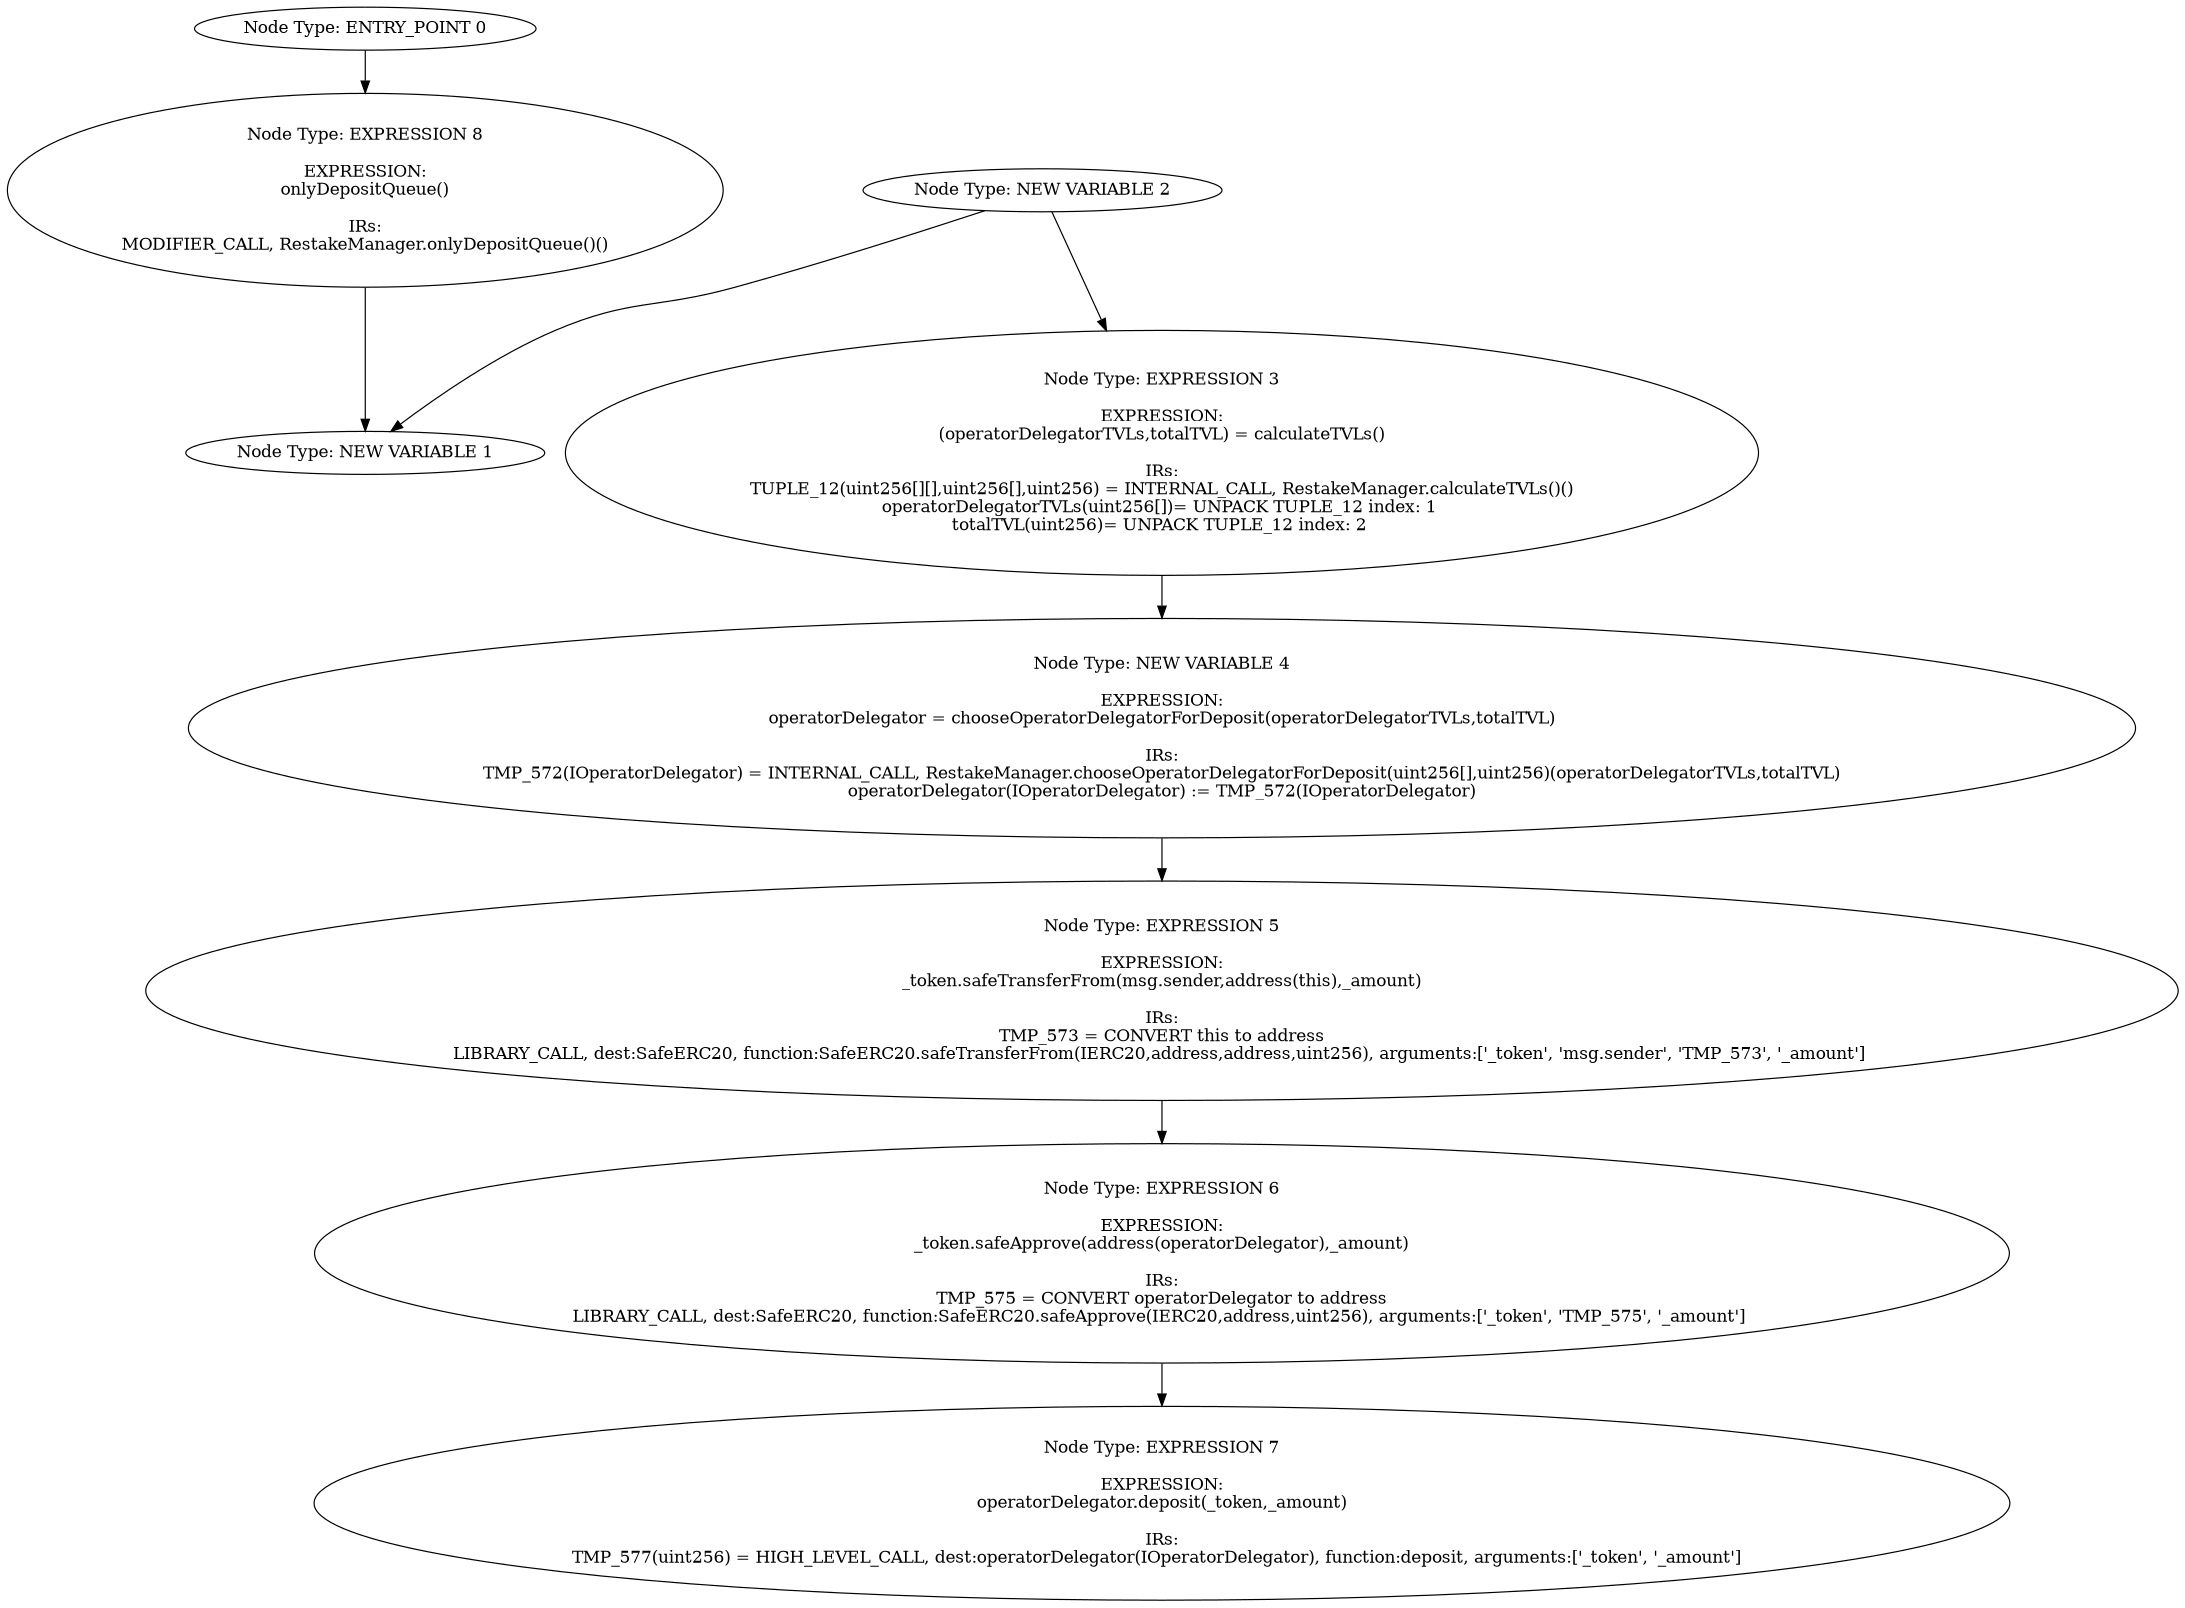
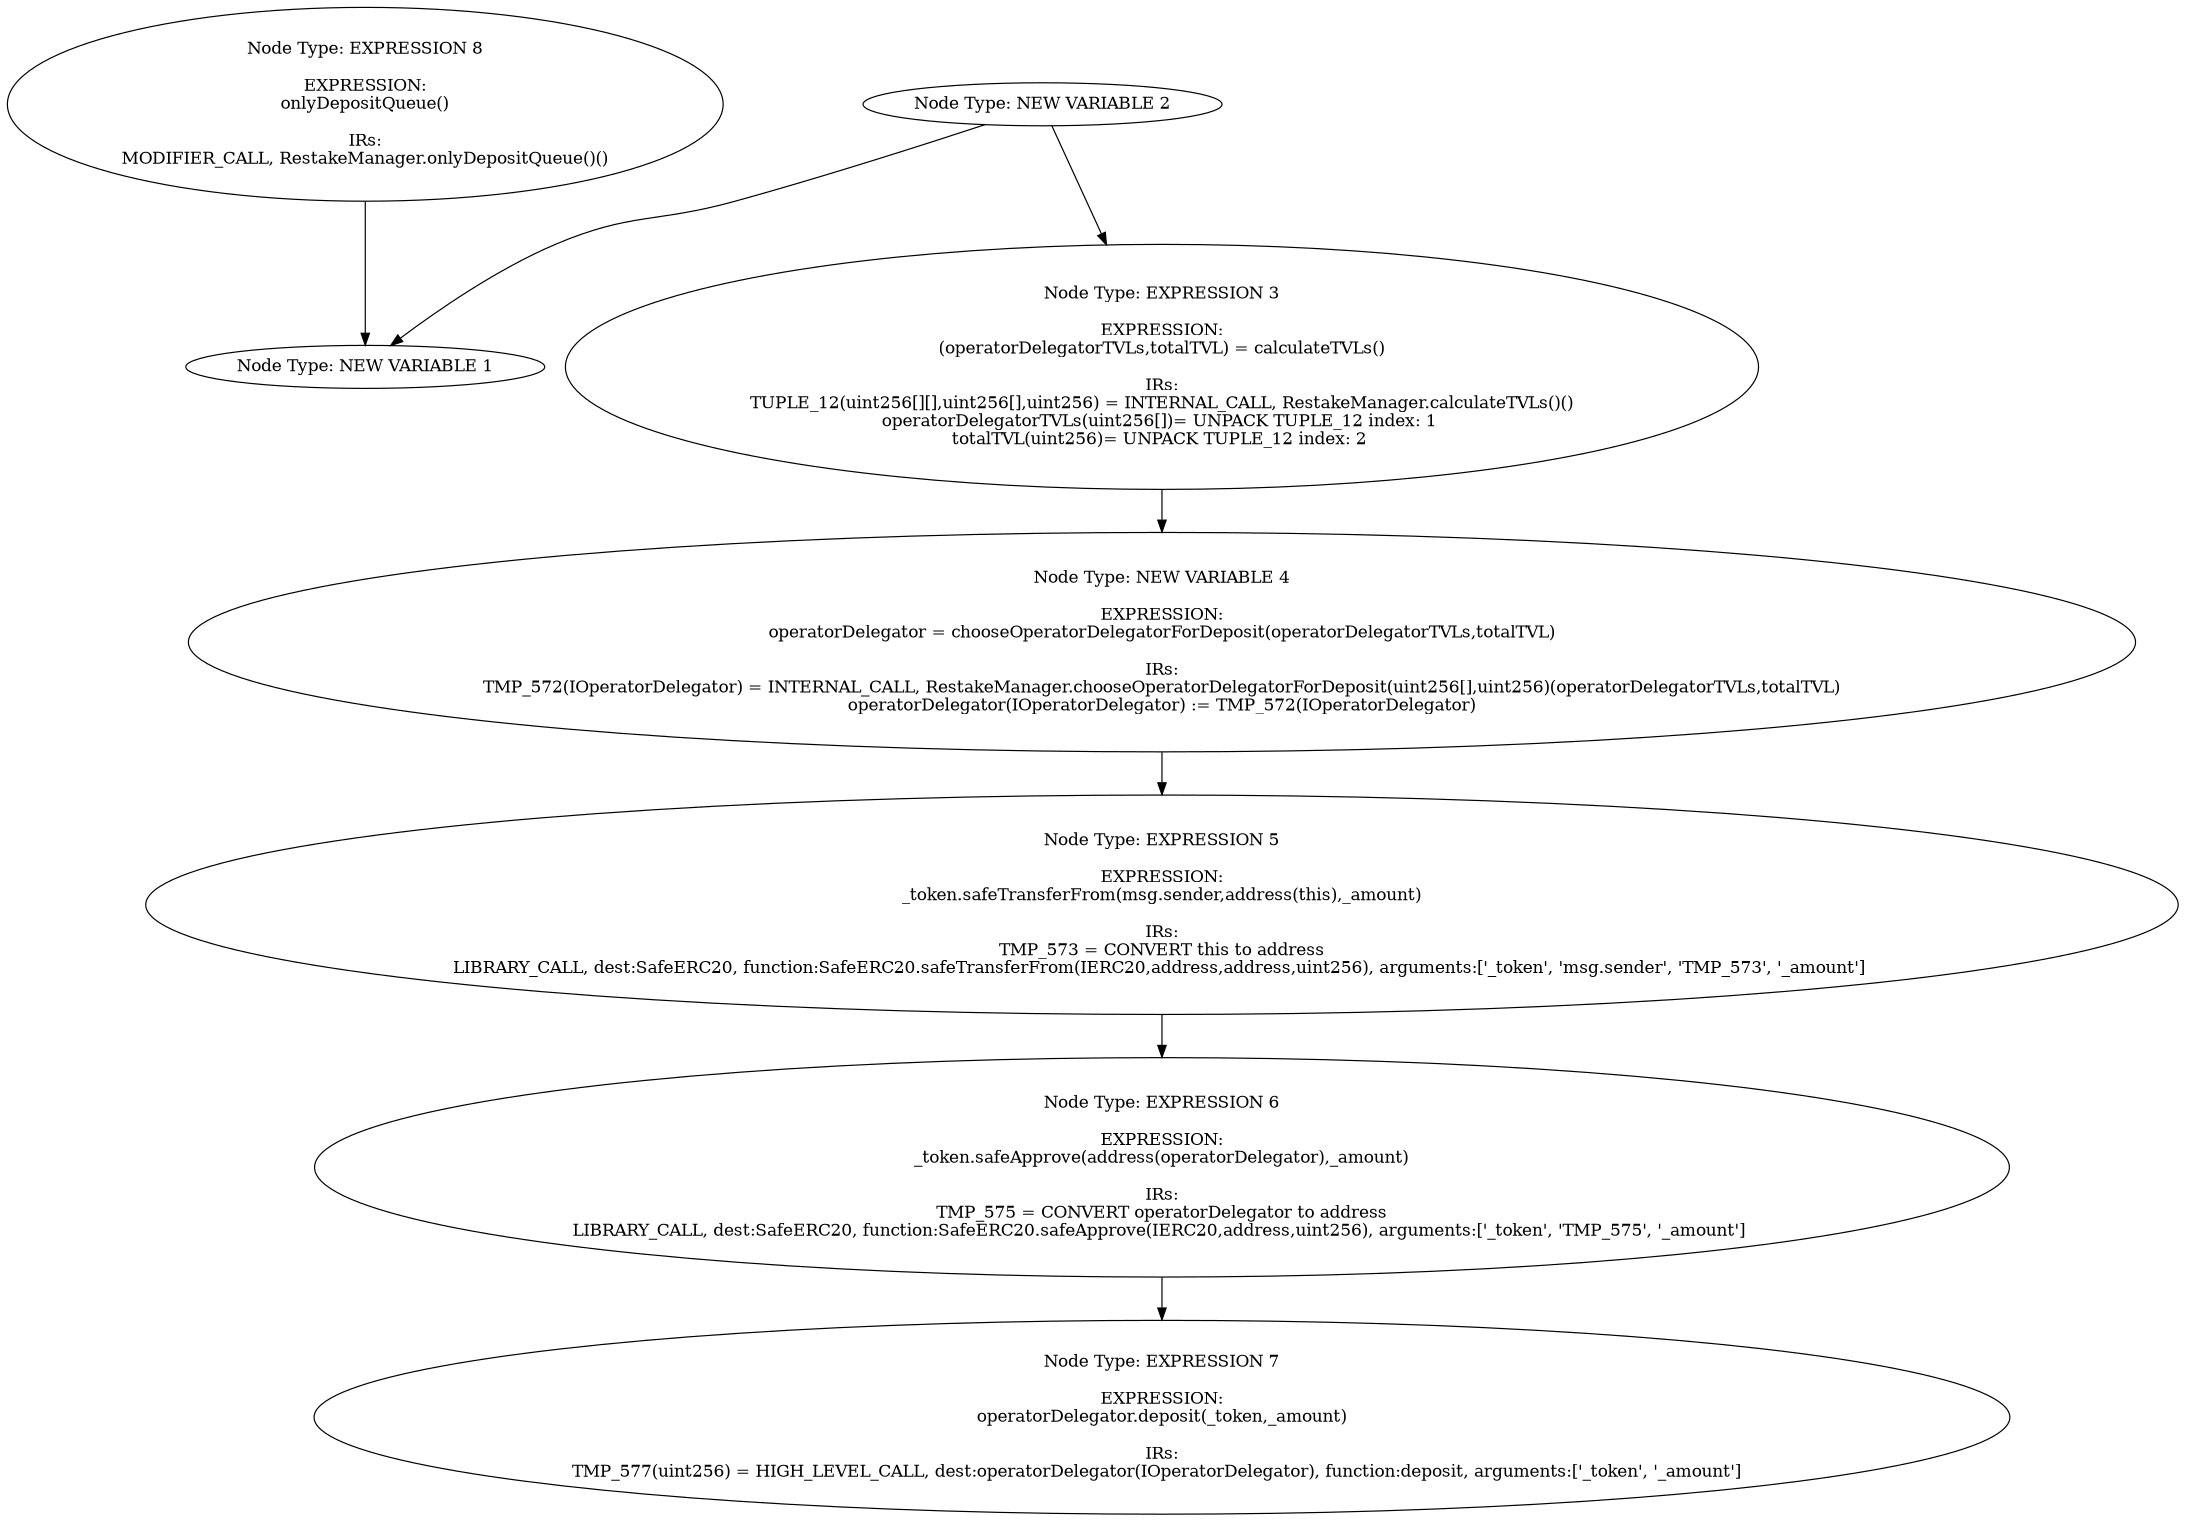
(365, 29) -> none
